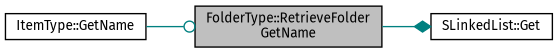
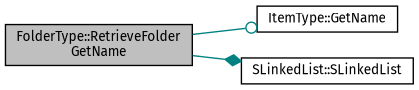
(165, 27) -> (219, 31)
(492, 27) -> (327, 71)
